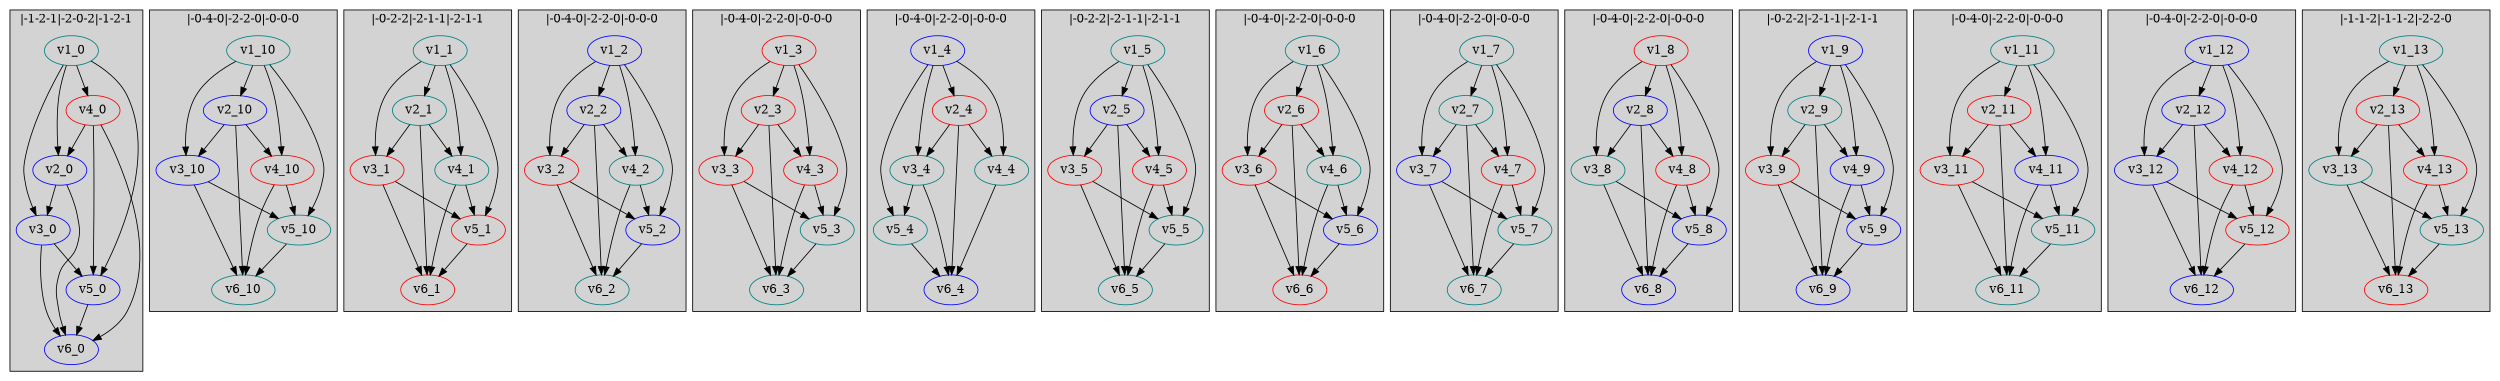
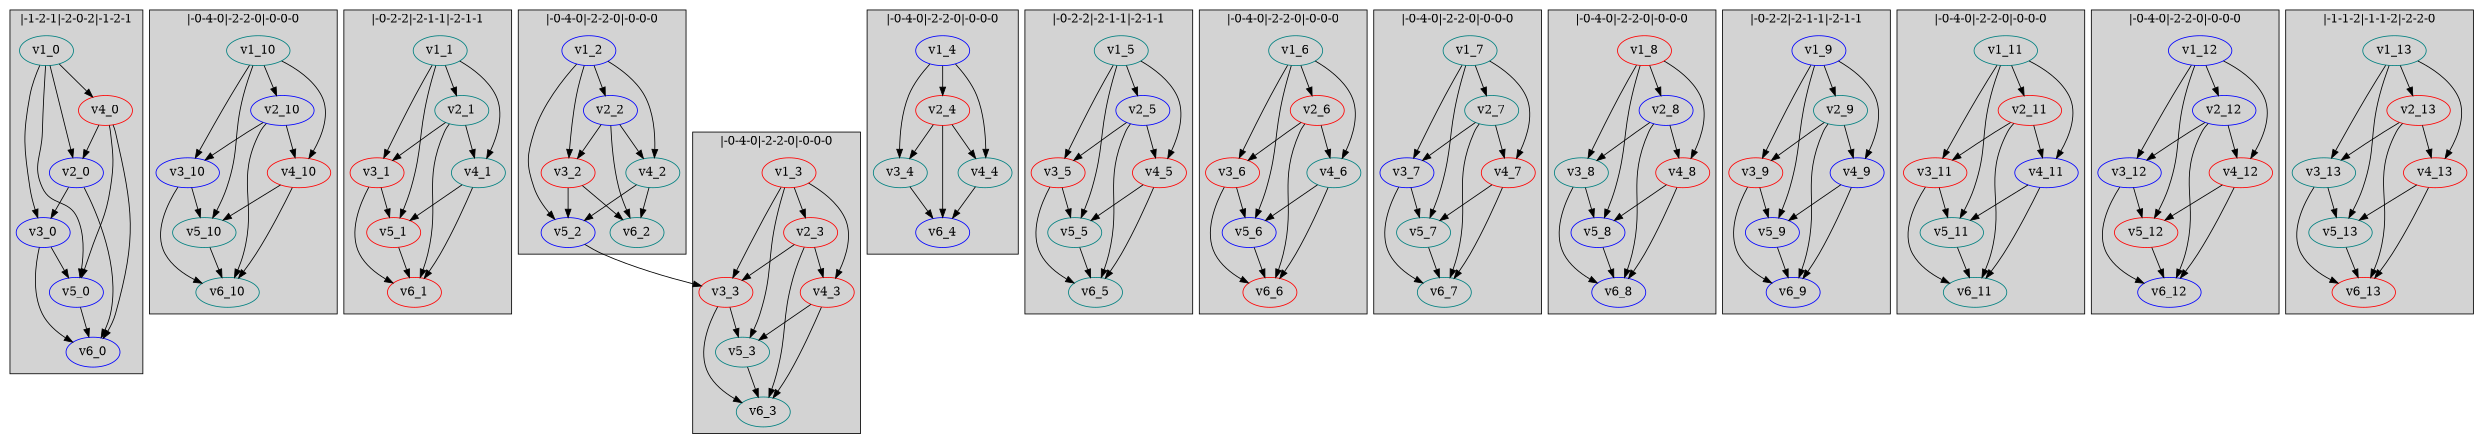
(900, 230) -> none
(630, 257) -> (638, 268)
